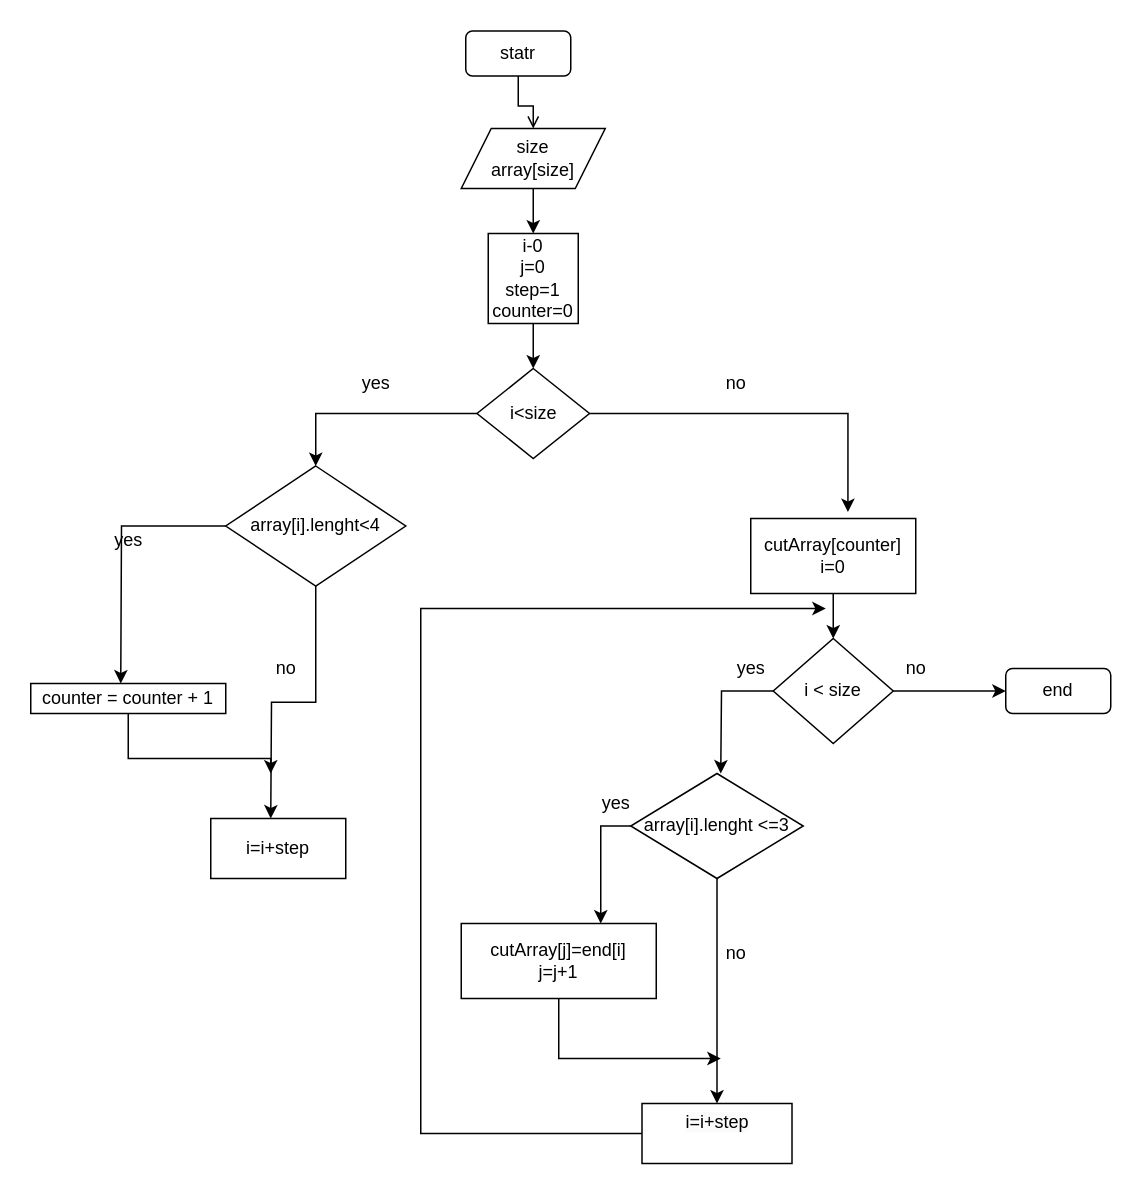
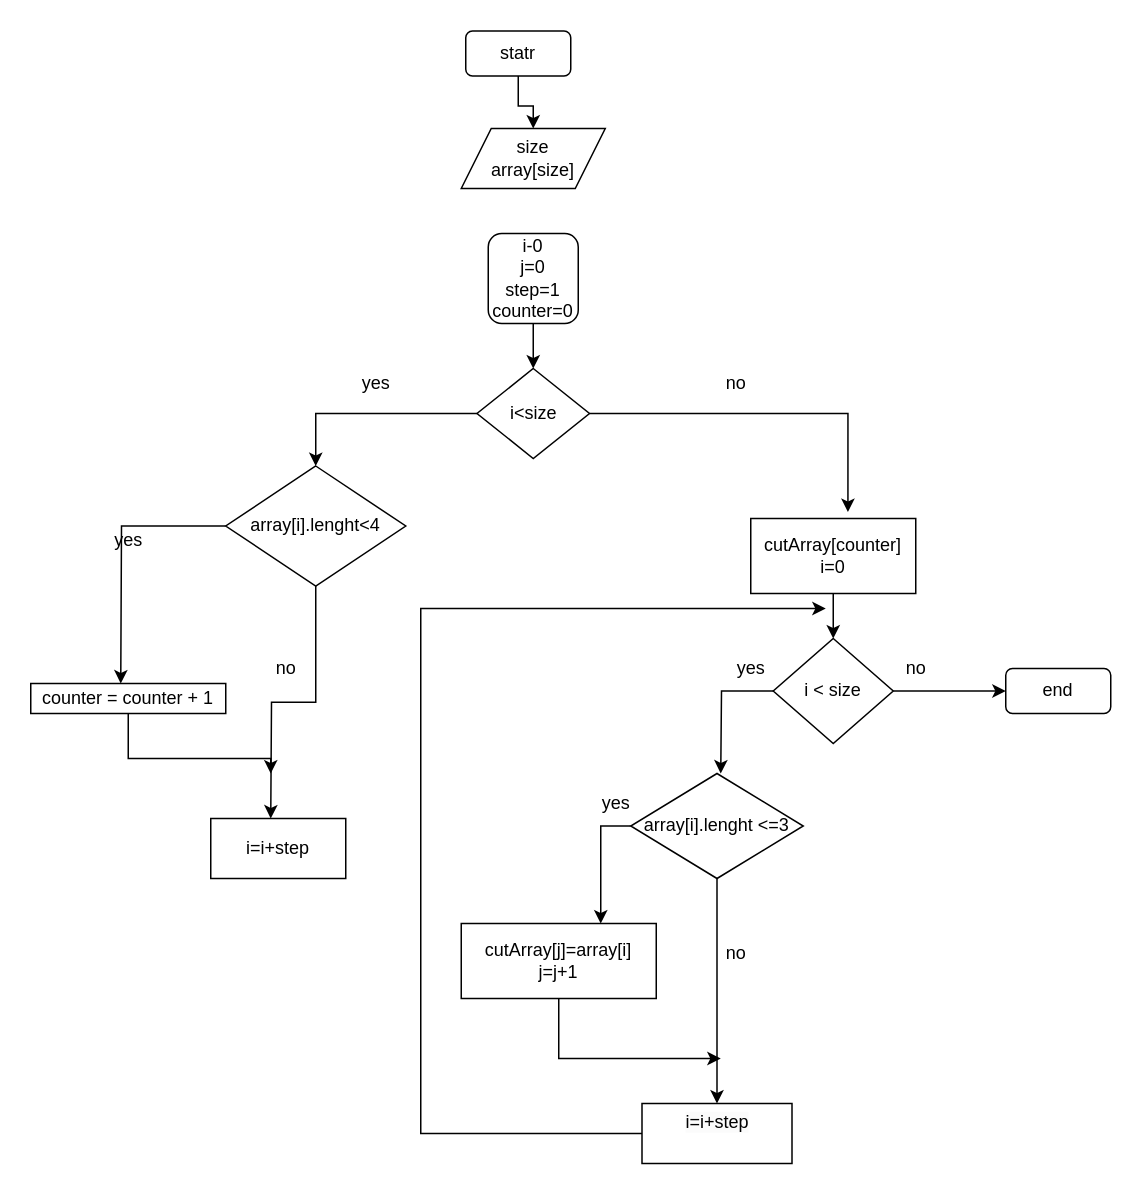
(533, 119) -> (533, 117)
(533, 216) -> none
(533, 278) -> (533, 278)
(559, 961) -> (559, 961)
